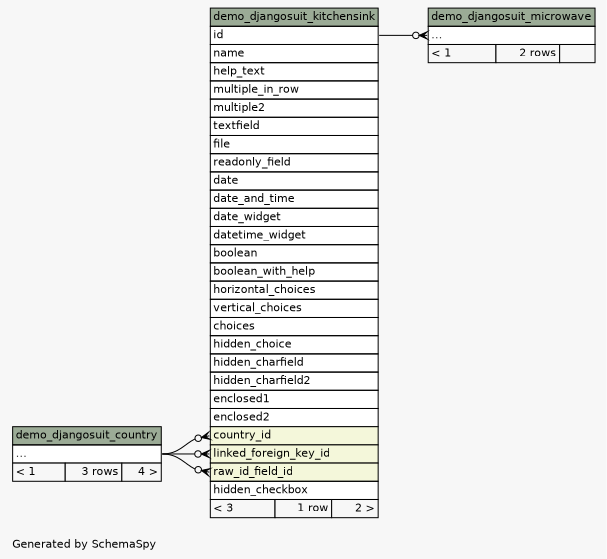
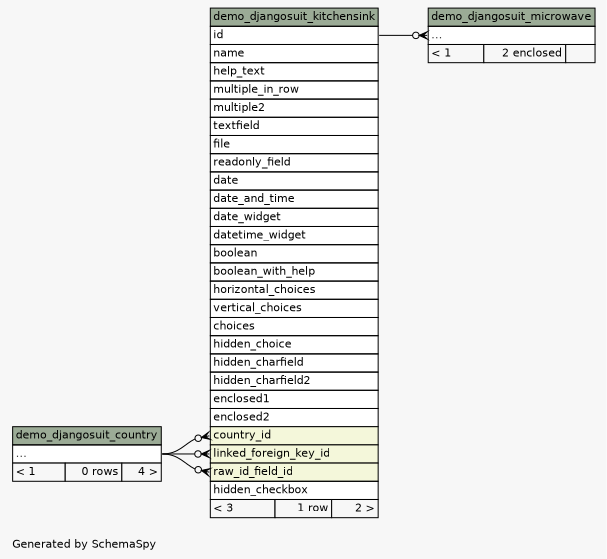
(538, 53) -> (532, 53)
(100, 472) -> (100, 472)
